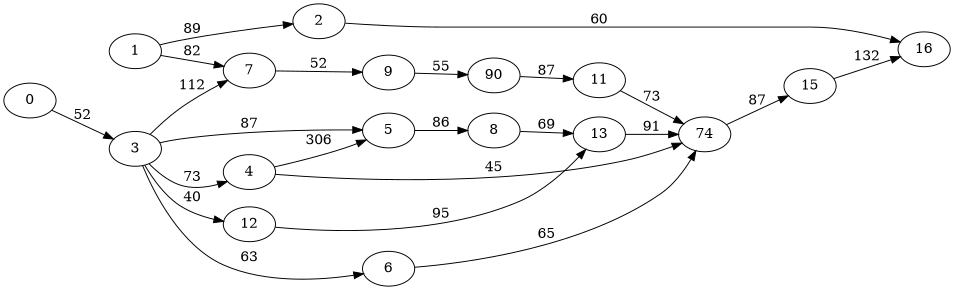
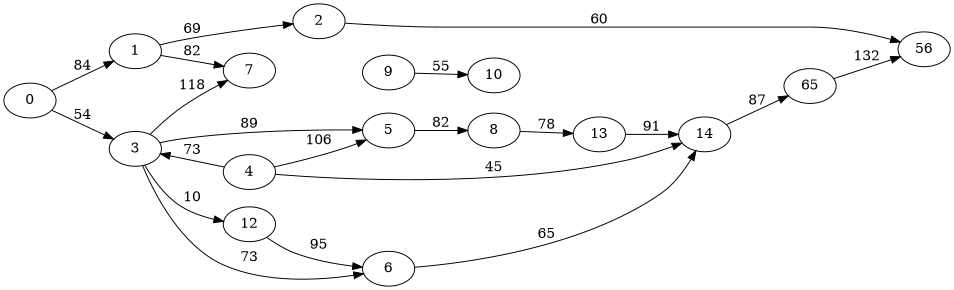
(192, 29) -> (192, 29)
(924, 49) -> (924, 49)
(314, 71) -> none
(494, 75) -> (494, 75)
none -> (78, 78)
(599, 80) -> none
(192, 86) -> (192, 86)
(810, 86) -> (810, 86)
(83, 116) -> (83, 116)
(441, 123) -> (441, 123)
(249, 124) -> (249, 124)
(547, 125) -> (547, 125)
(705, 134) -> (705, 134)
(319, 141) -> (319, 141)
(180, 185) -> (197, 161)
(192, 198) -> (192, 198)
(436, 224) -> (308, 257)
(249, 258) -> (249, 258)
